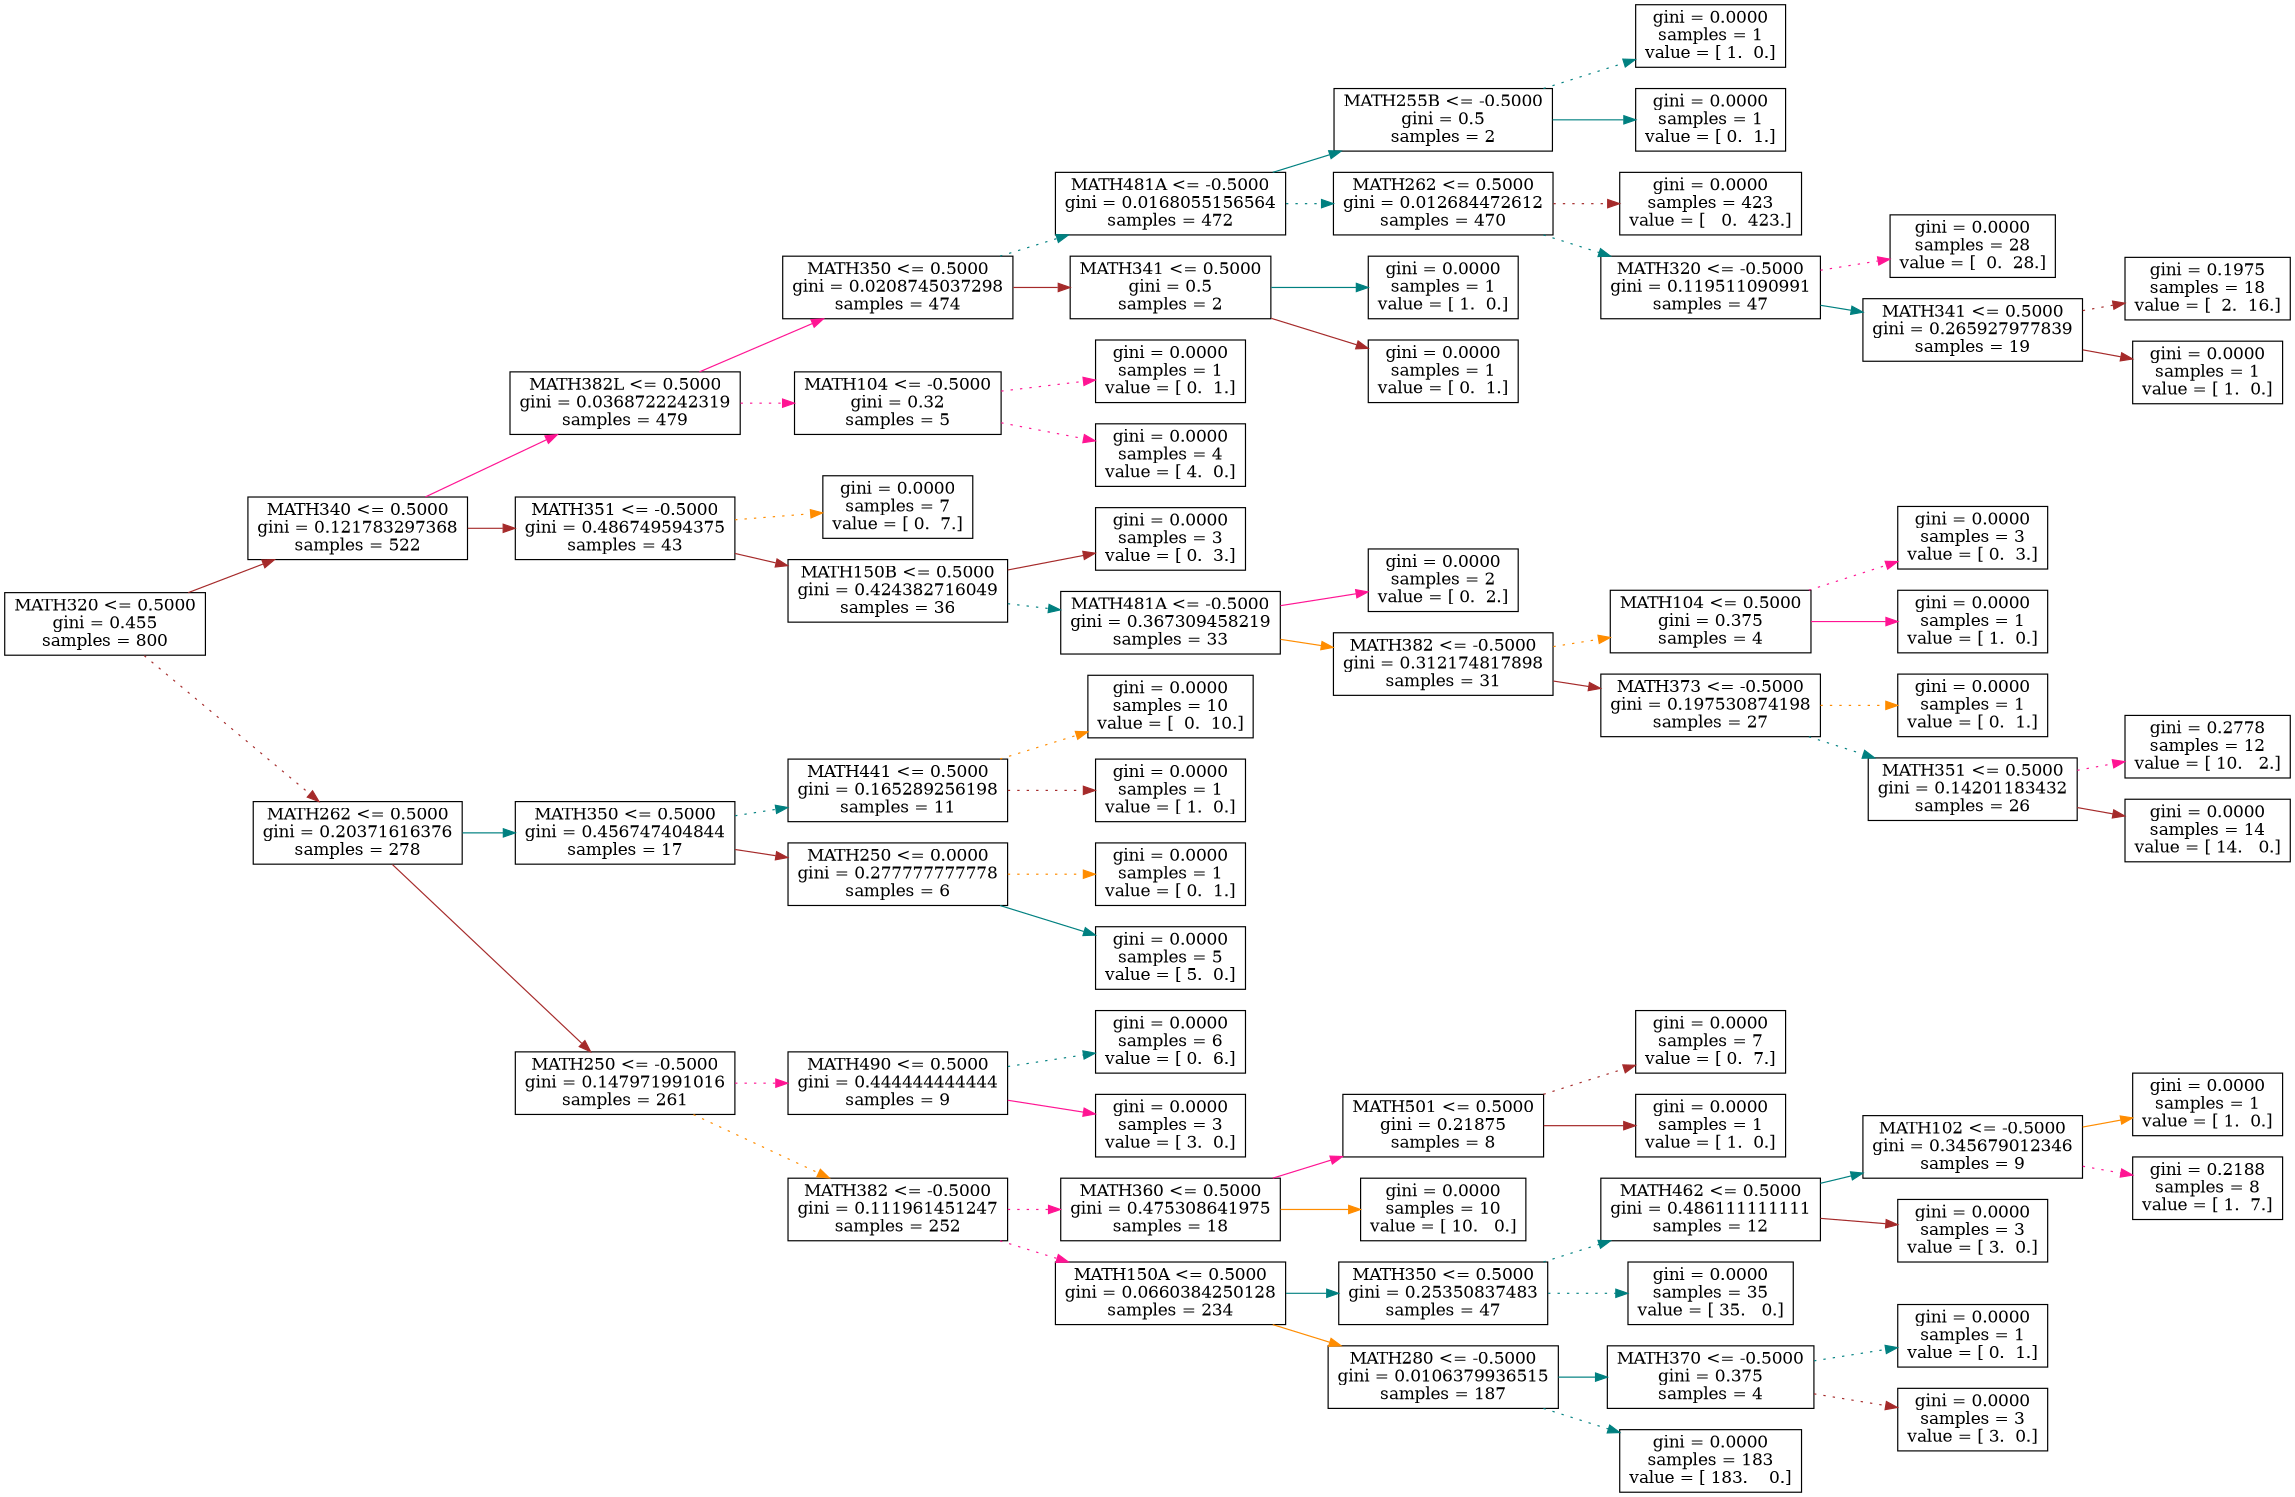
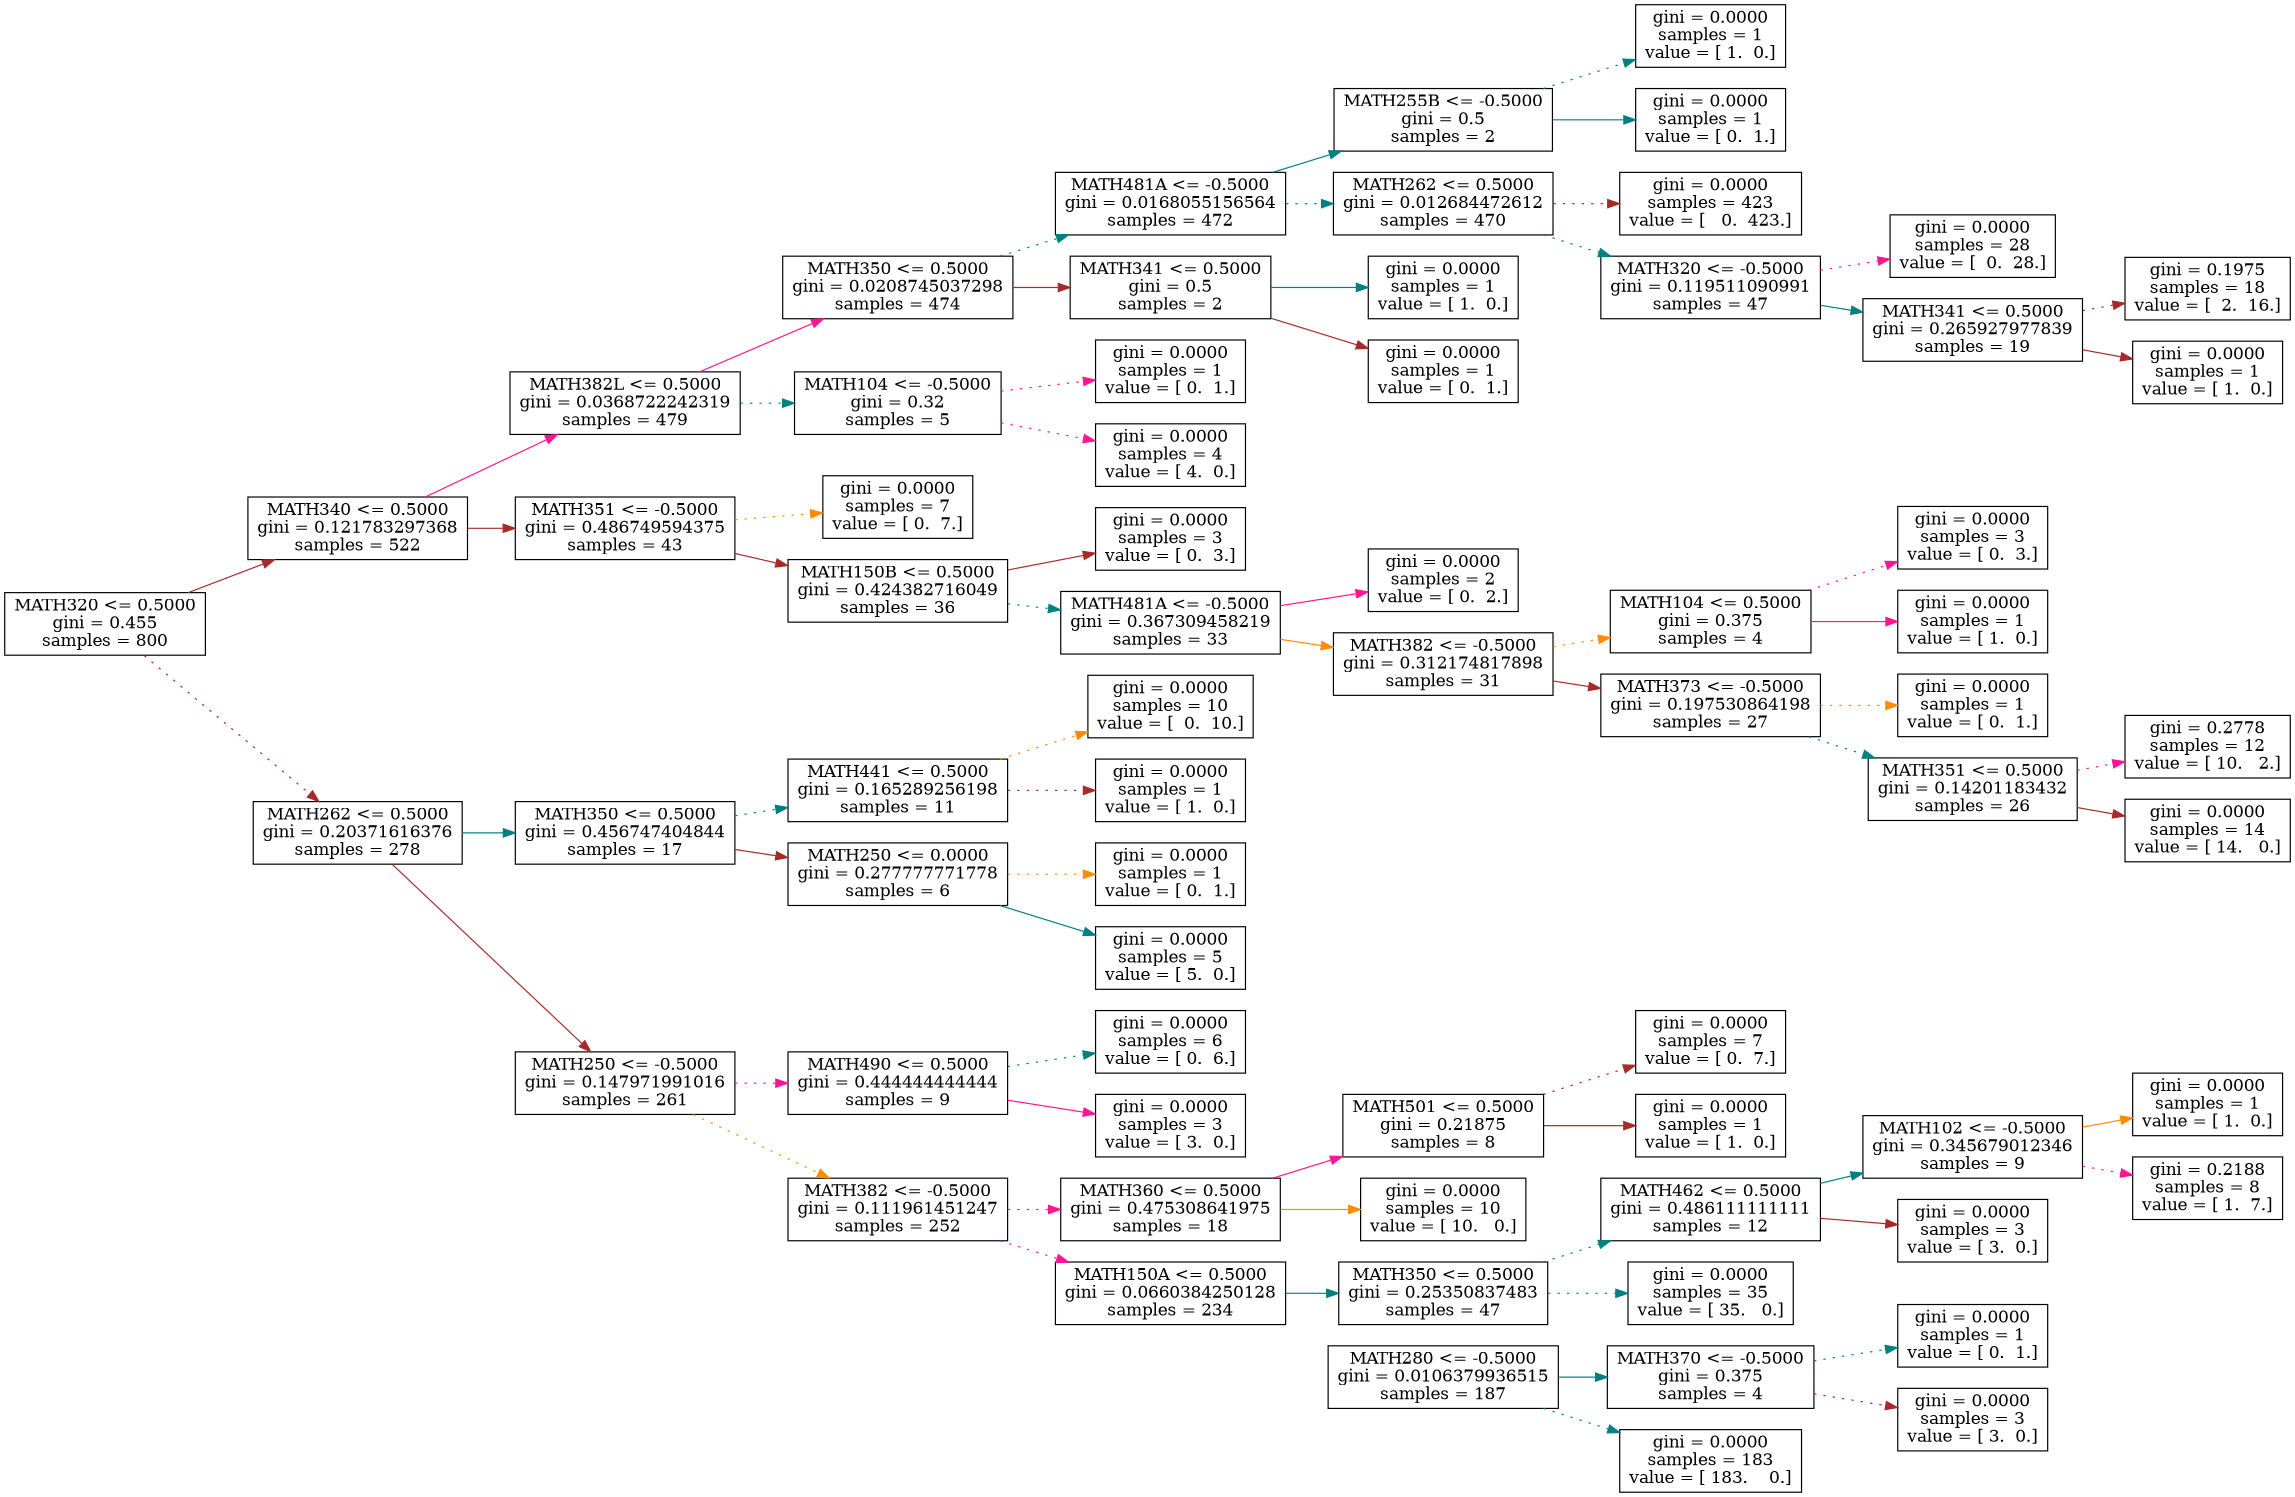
(761, 403) -> (761, 403)
(1711, 705) -> (1711, 705)
(898, 874) -> (898, 874)
(1301, 1333) -> none
